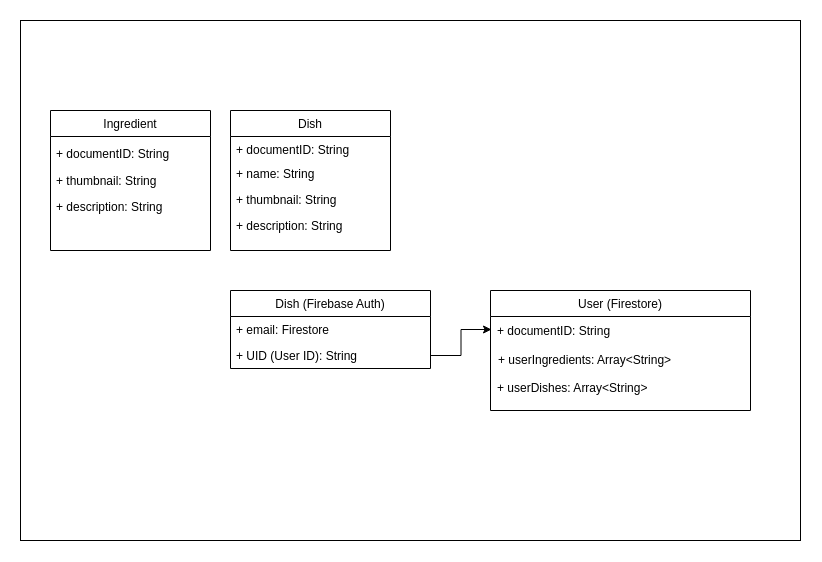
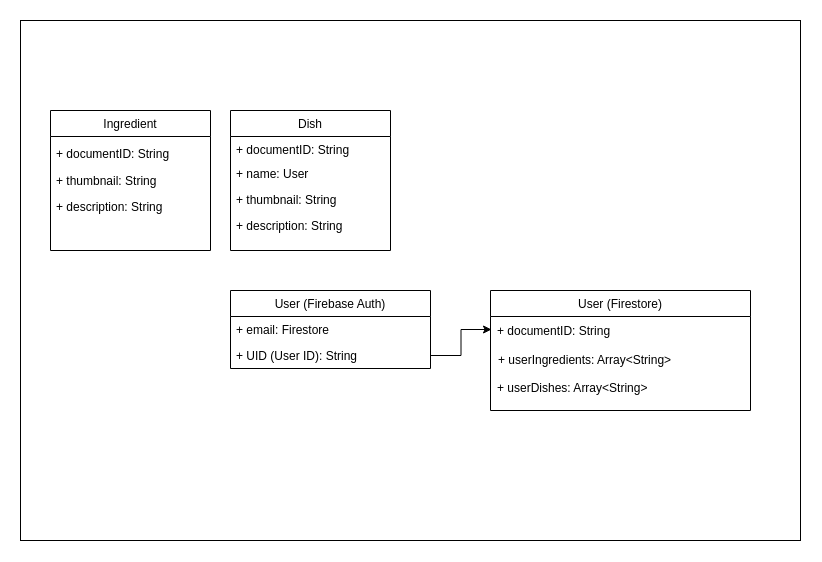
(277, 174) -> (272, 174)
(330, 304) -> (330, 304)
